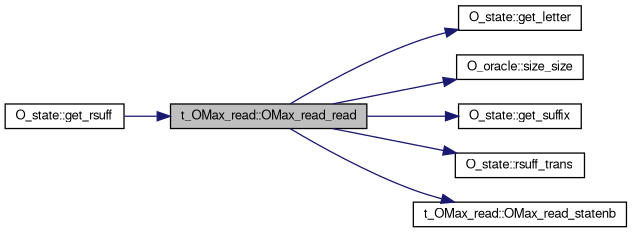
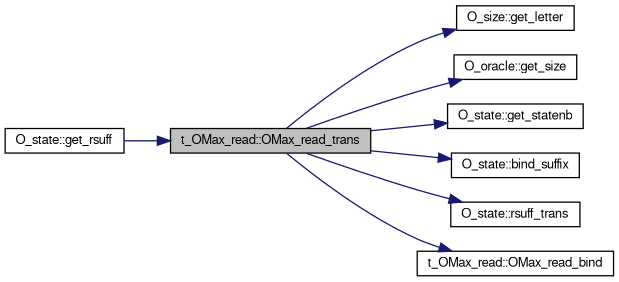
(520, 18) -> (515, 18)
(520, 67) -> (515, 67)
(269, 116) -> (271, 141)
none -> (515, 116)
(520, 116) -> (515, 165)
(520, 214) -> (515, 264)
